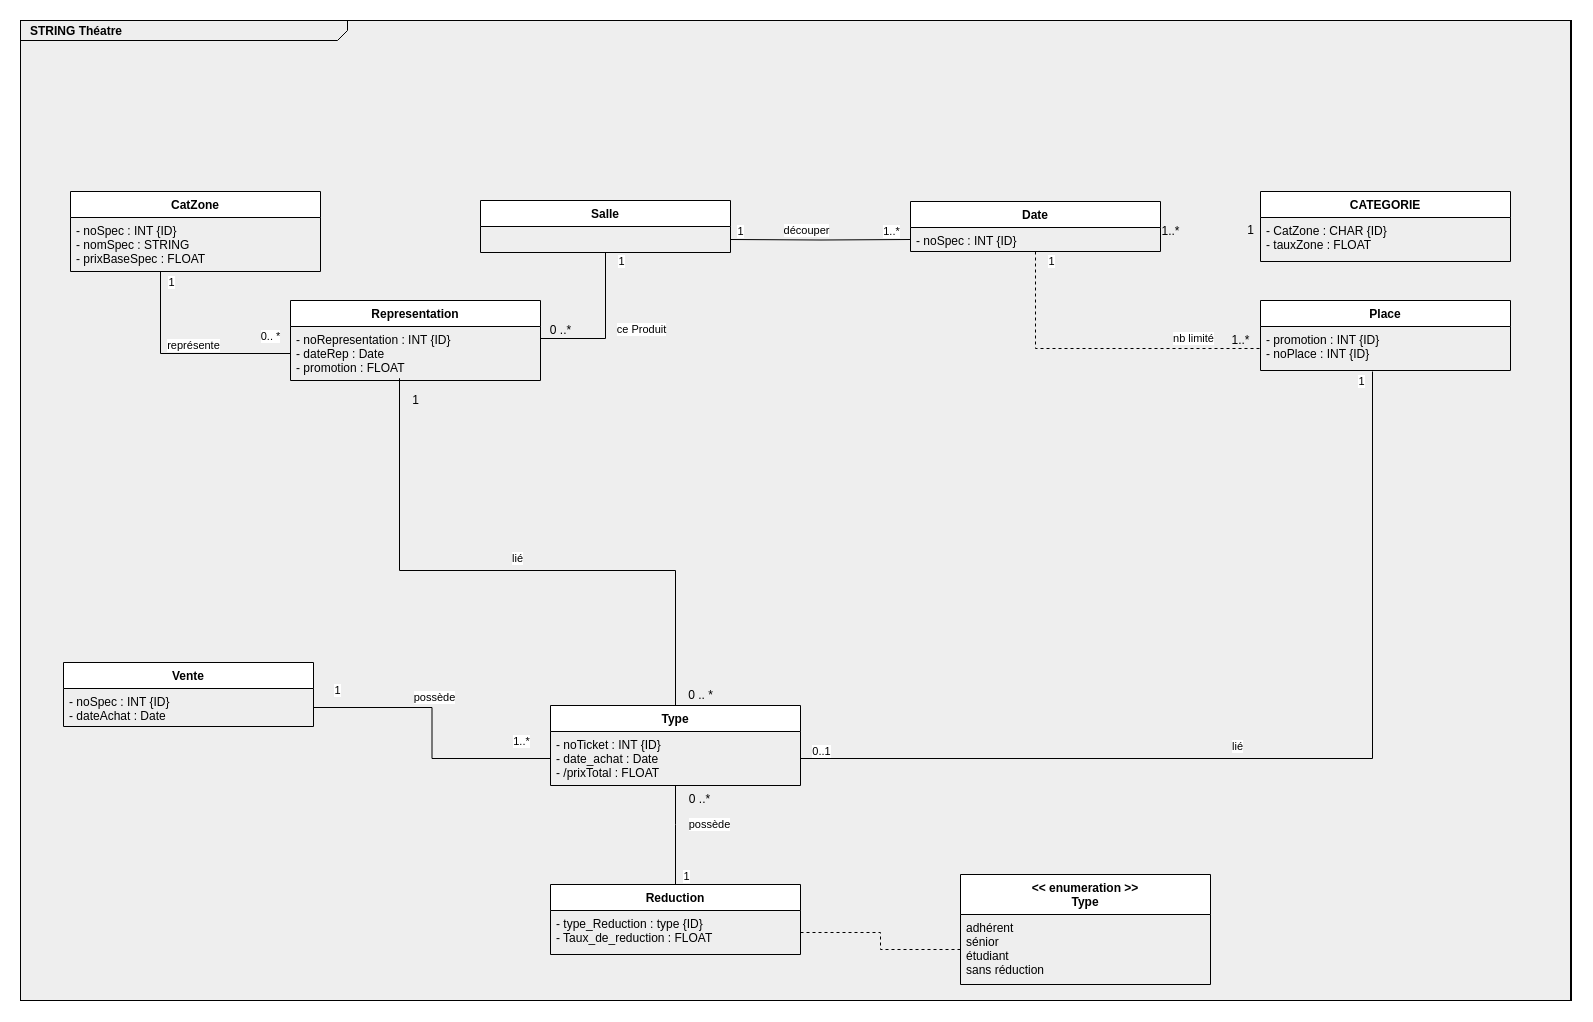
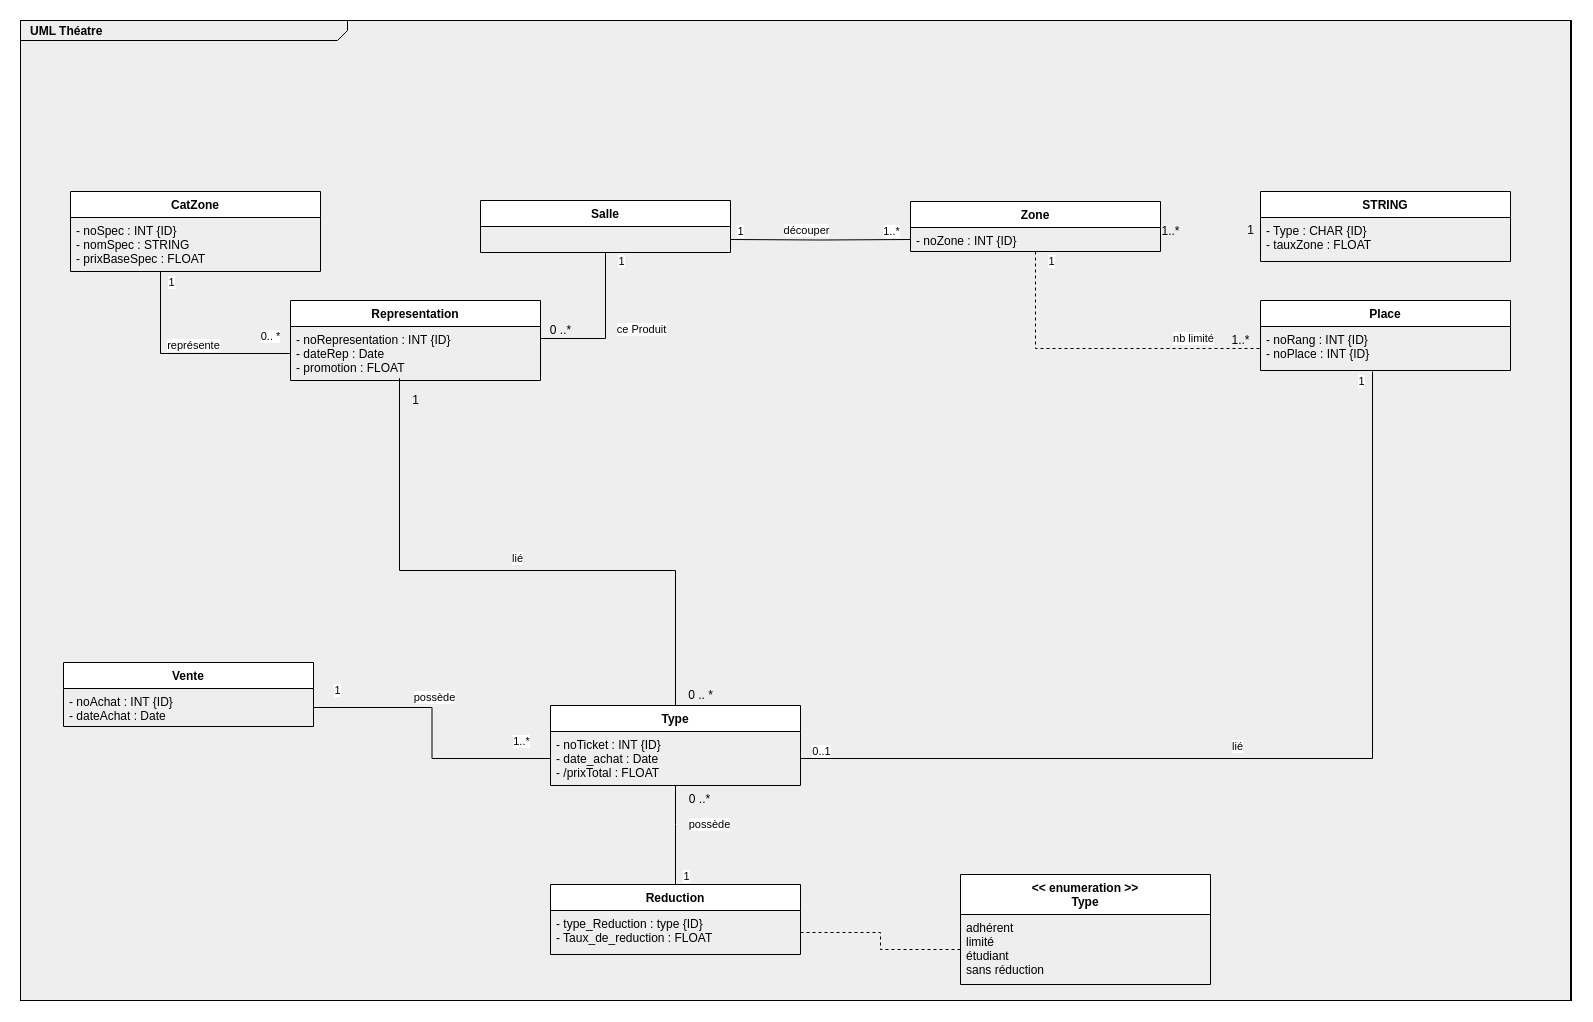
(796, 21) -> (796, 21)
(1385, 205) -> (1385, 205)
(1035, 215) -> (1035, 215)
(1329, 231) -> (1319, 231)
(974, 241) -> (974, 241)
(1331, 340) -> (1322, 340)
(128, 702) -> (132, 702)
(993, 928) -> (993, 928)
